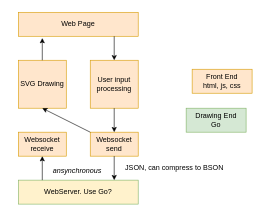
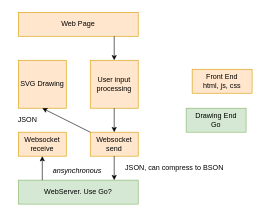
(42, 43) -> none
none -> (27, 120)
(78, 192) -> (78, 192)
